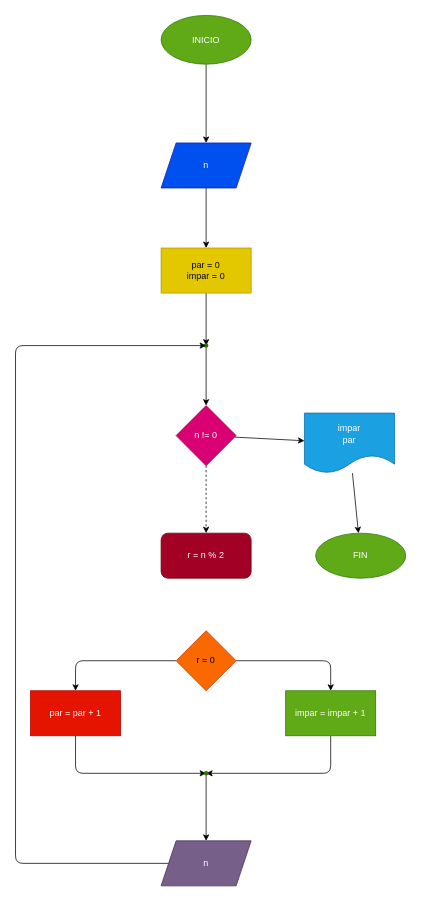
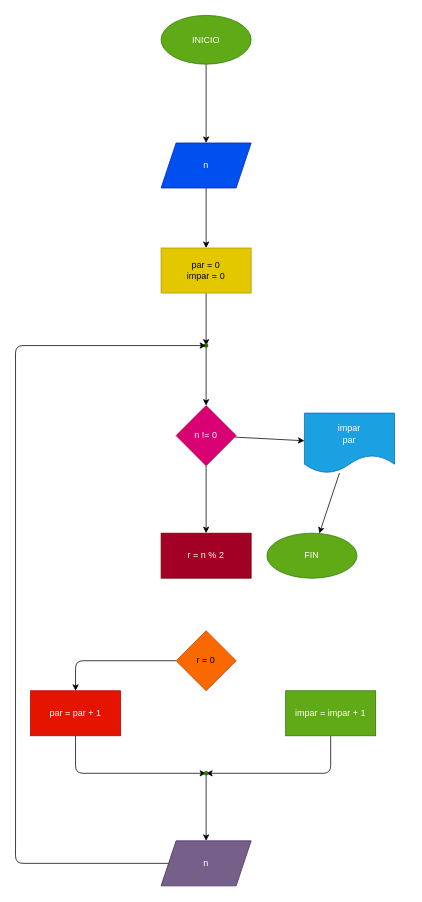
(206, 497) -> (206, 497)
(206, 555) -> (206, 555)
(360, 555) -> (312, 555)
(293, 660) -> none
